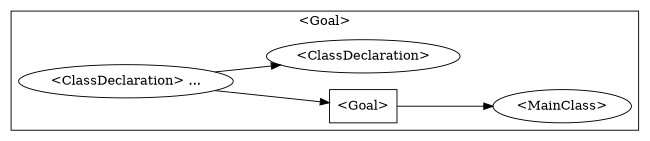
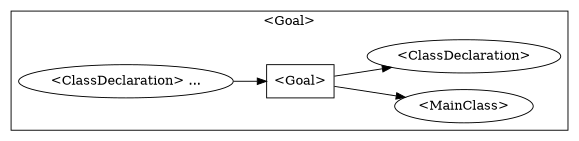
(243, 69) -> (358, 72)
